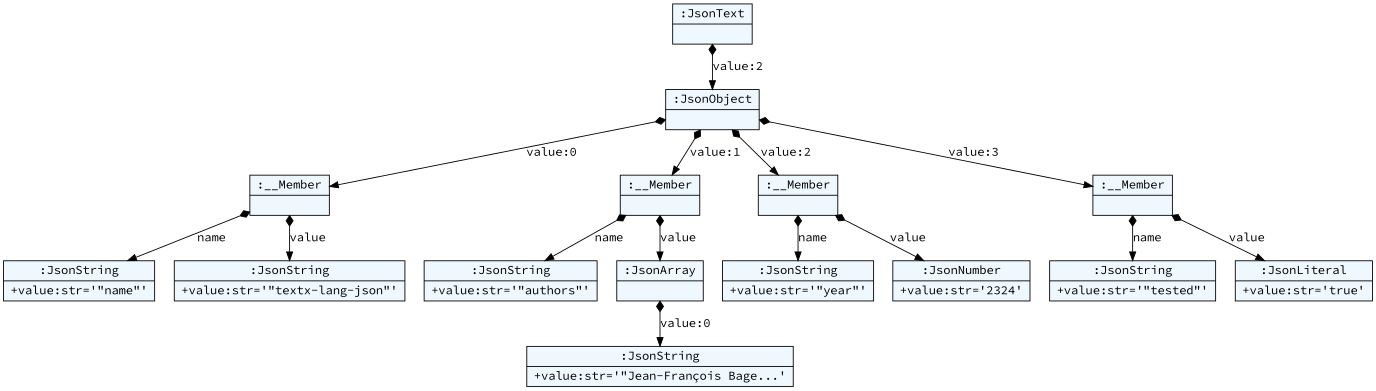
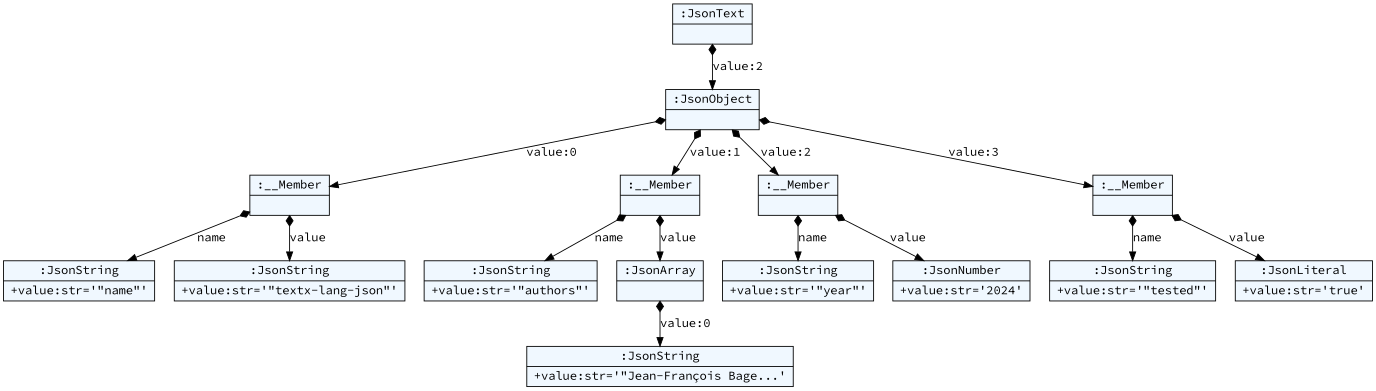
(961, 290) -> (961, 290)
